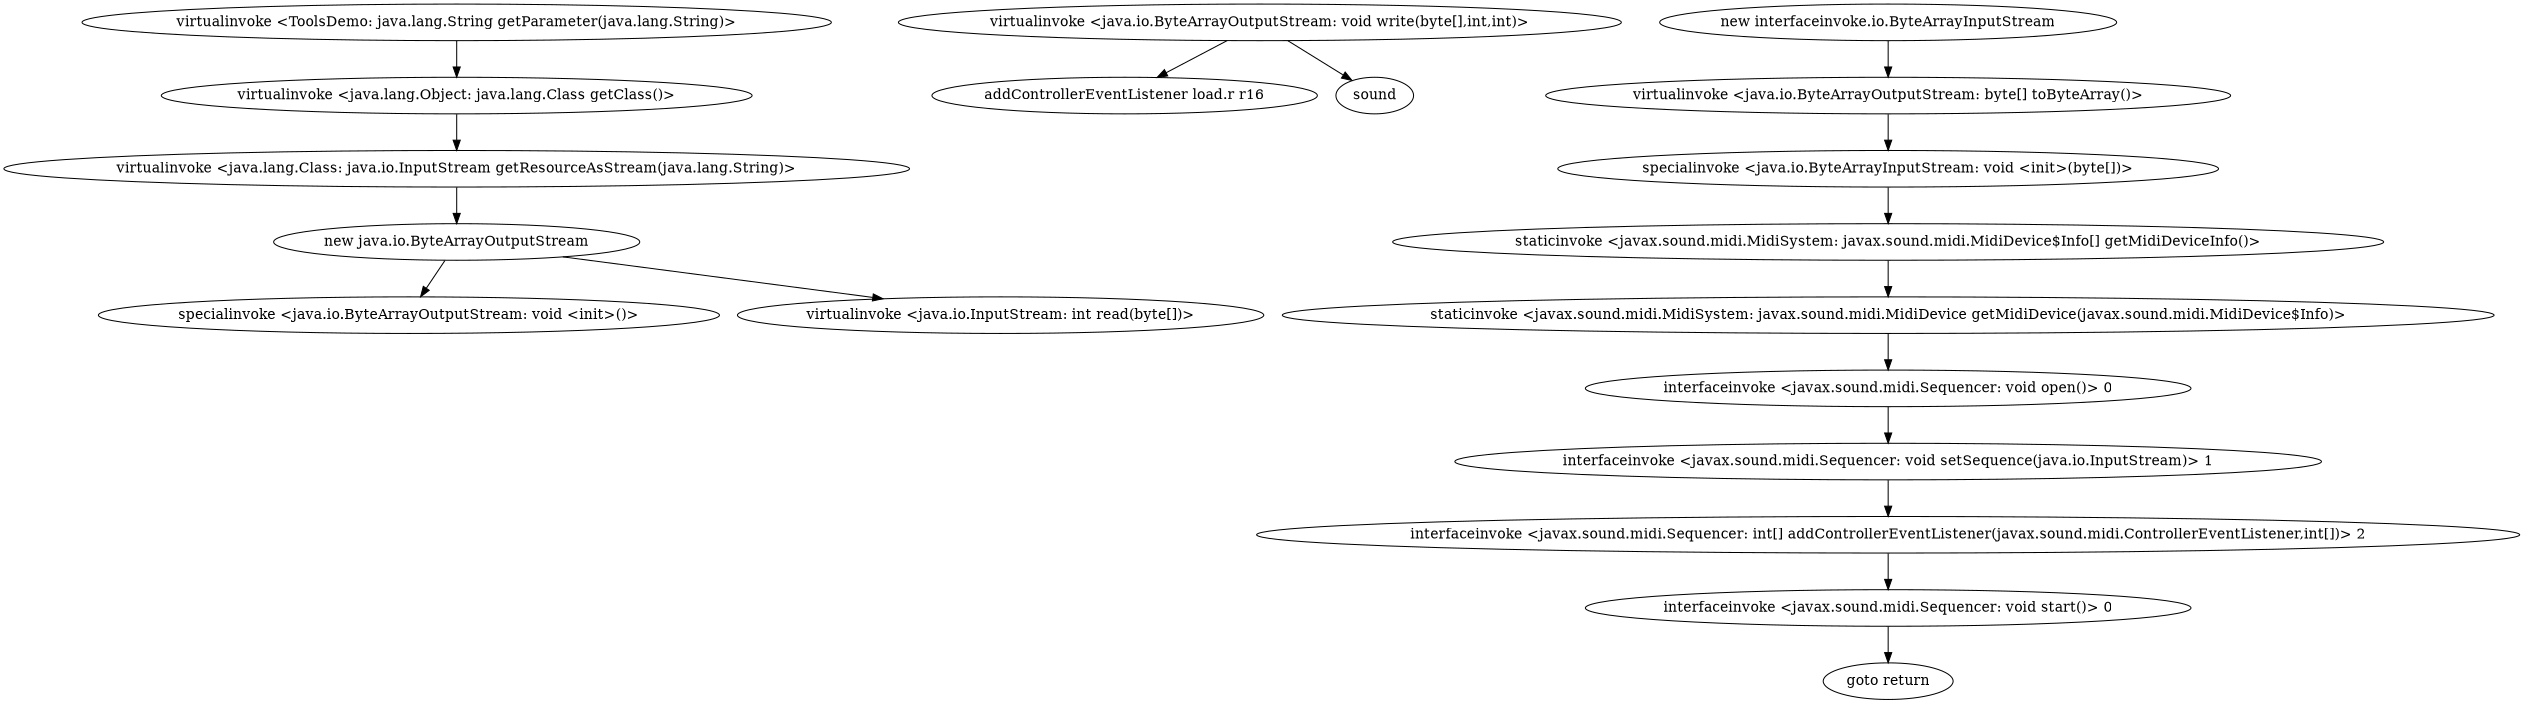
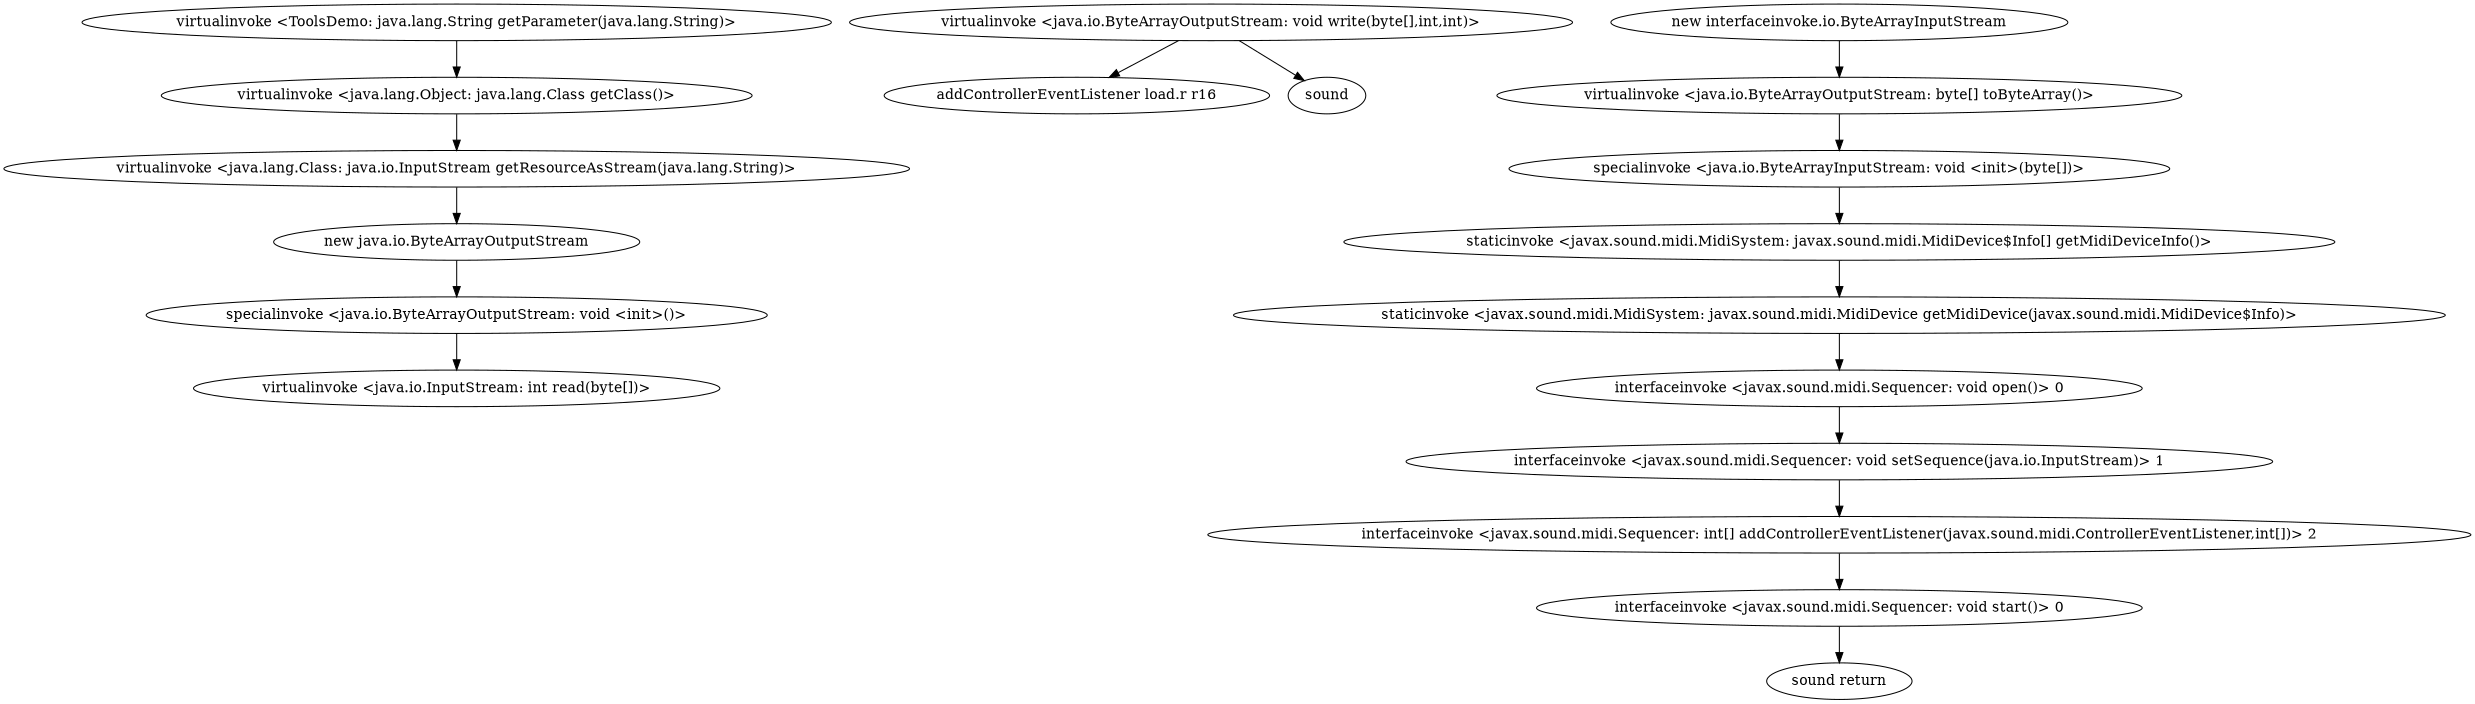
(718, 277) -> (457, 347)
(1888, 681) -> (1839, 681)
